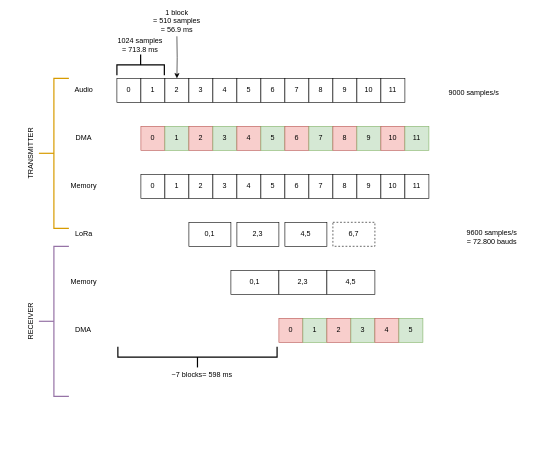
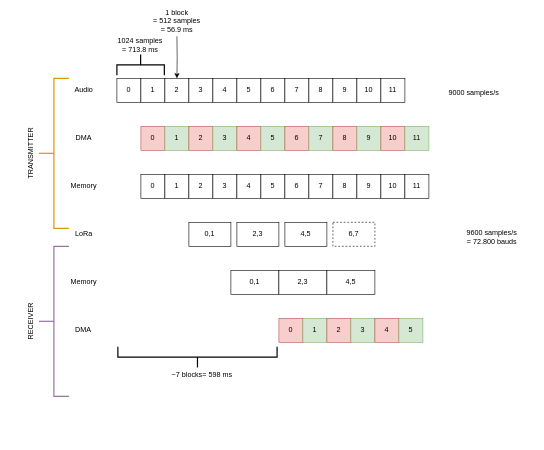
(177, 21) -> (177, 21)
